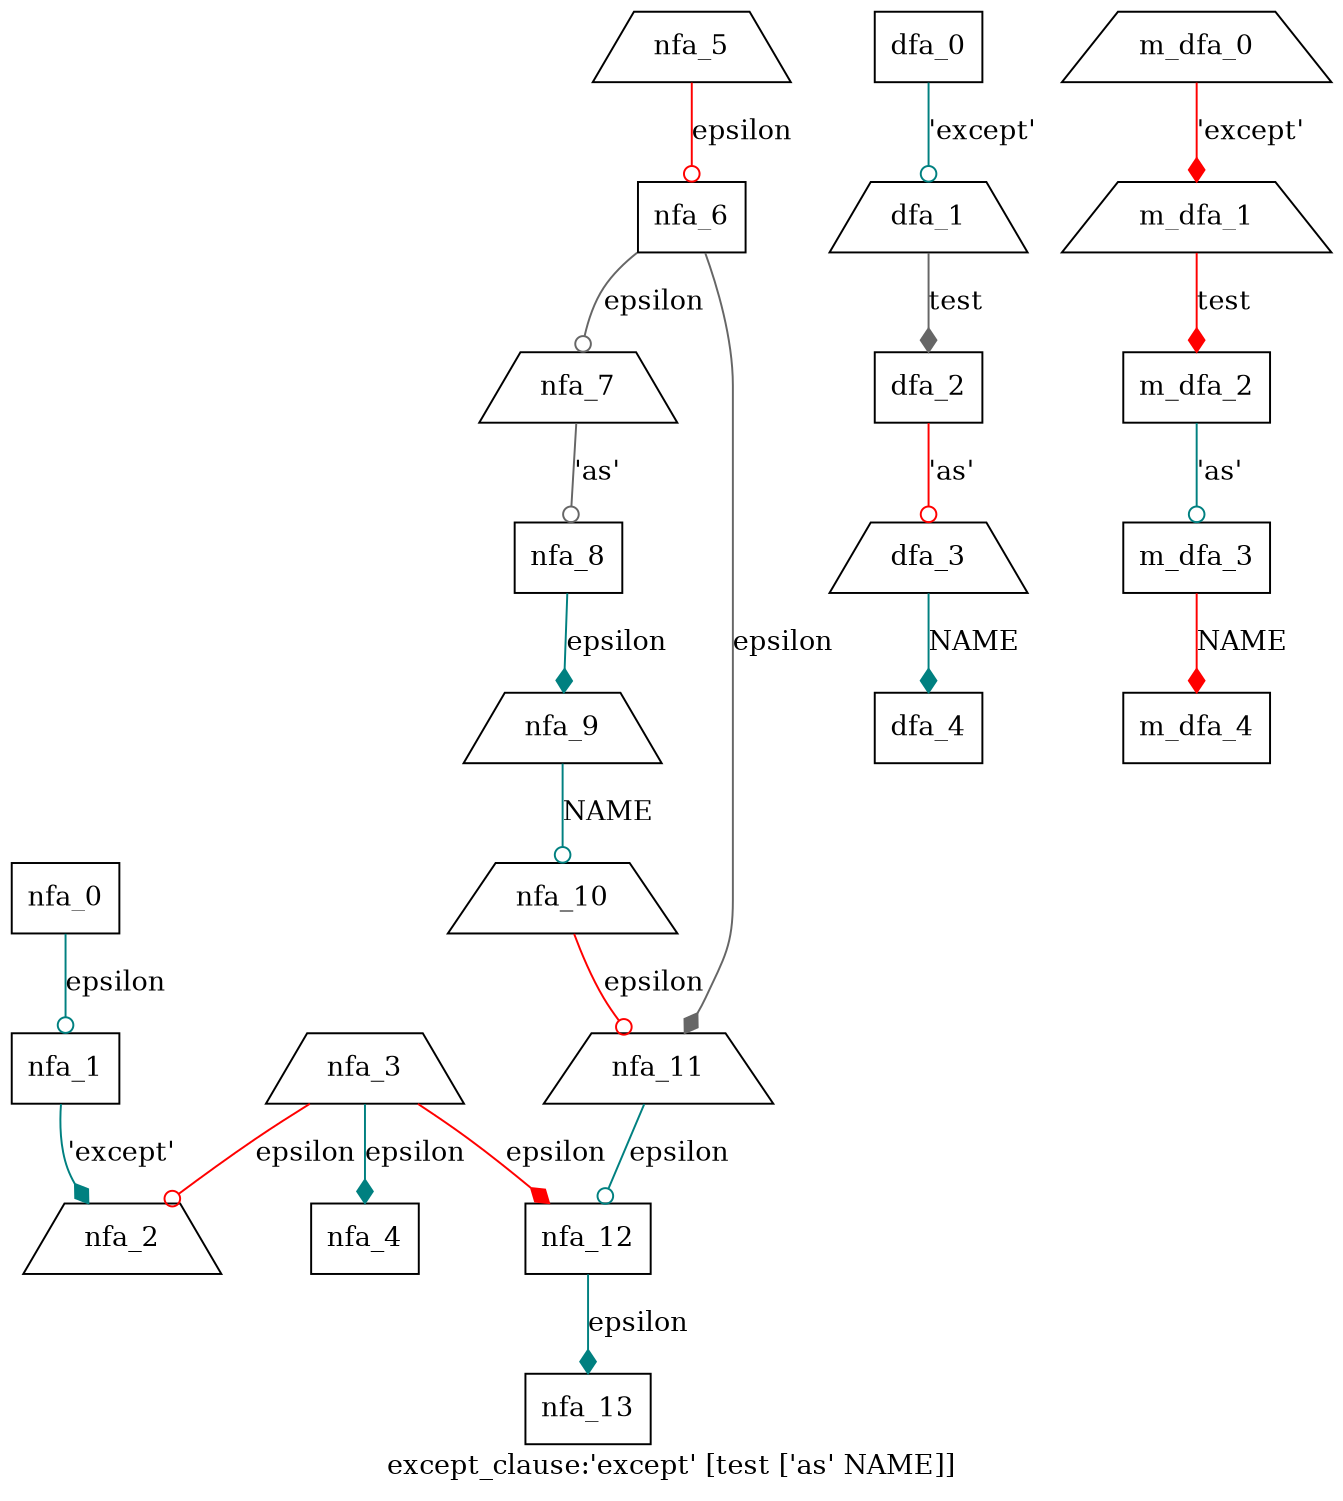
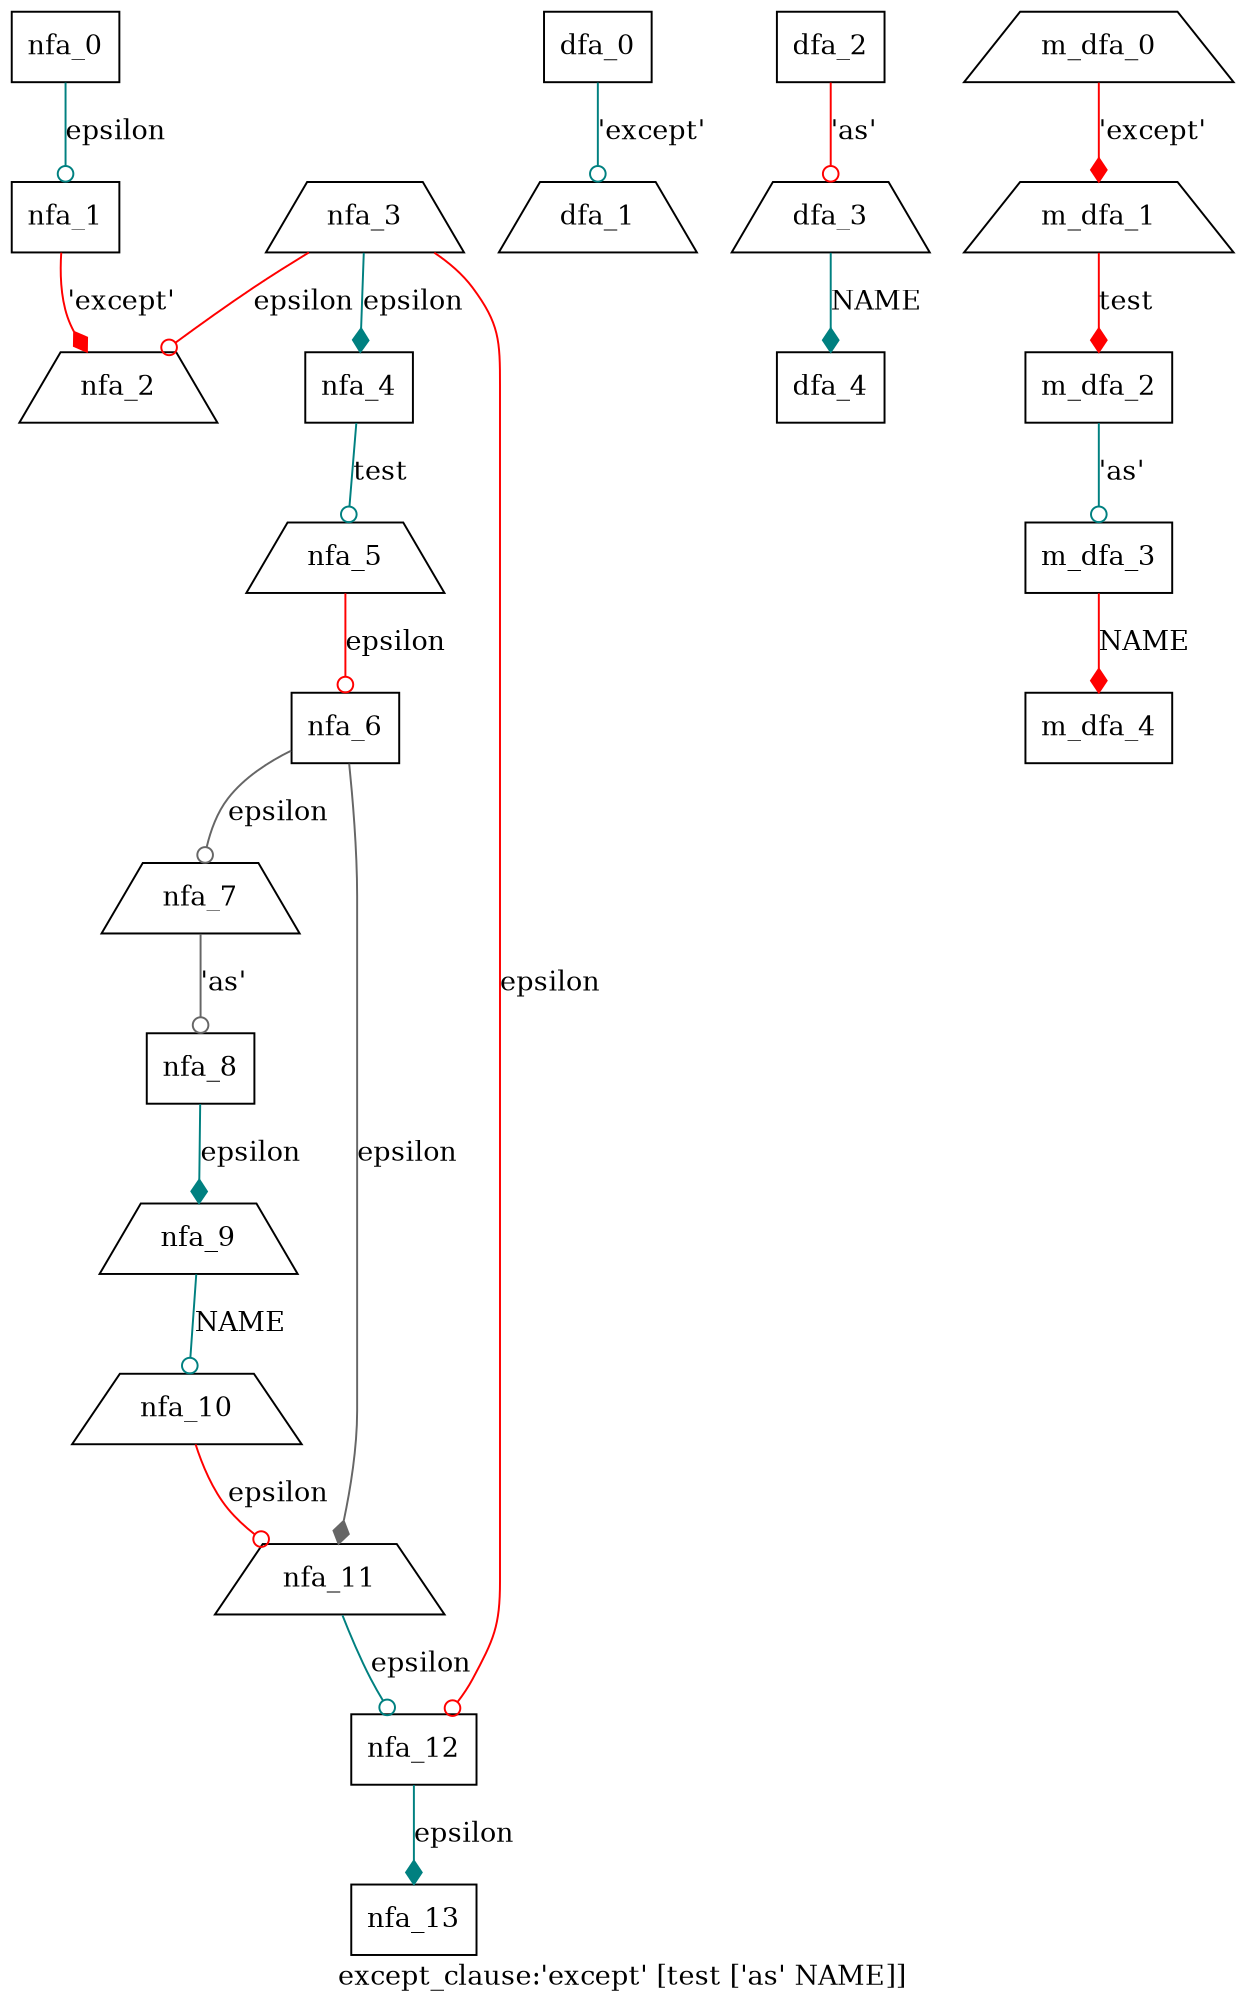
(929, 291) -> none
none -> (353, 465)
(476, 1144) -> (500, 970)
(62, 1145) -> (62, 293)
